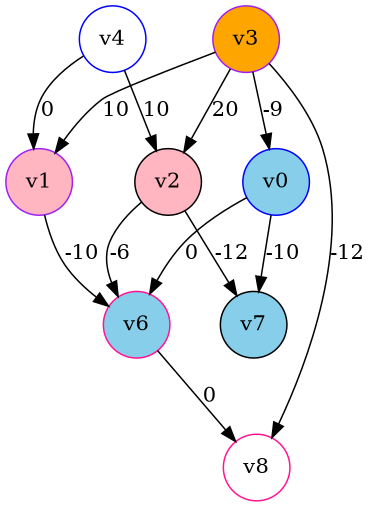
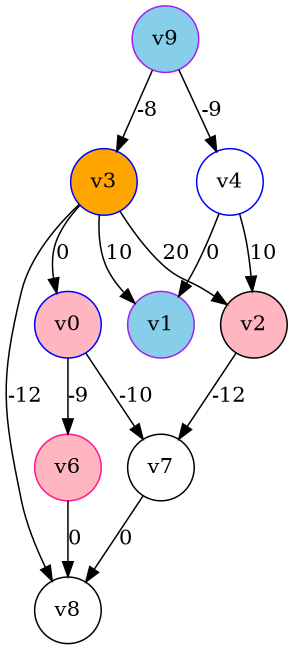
none -> (165, 39)
(246, 39) -> (104, 182)
(273, 111) -> (63, 253)
(39, 182) -> (161, 325)
(276, 182) -> (68, 325)
(112, 238) -> none
(192, 253) -> (78, 396)
(62, 261) -> none
(137, 325) -> (68, 468)
(254, 325) -> (161, 468)
(257, 468) -> (68, 610)
none -> (119, 532)
